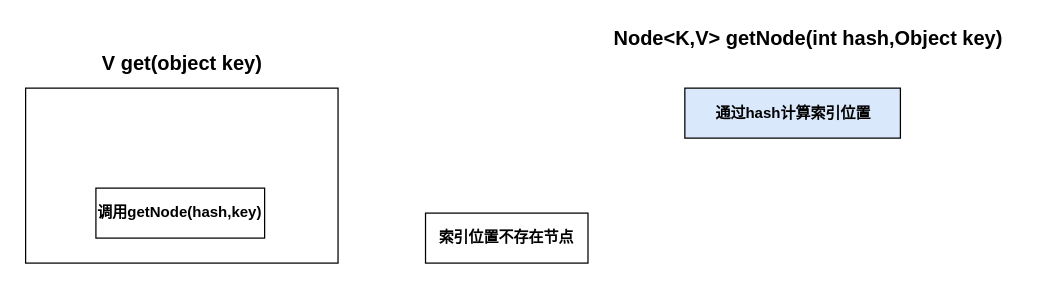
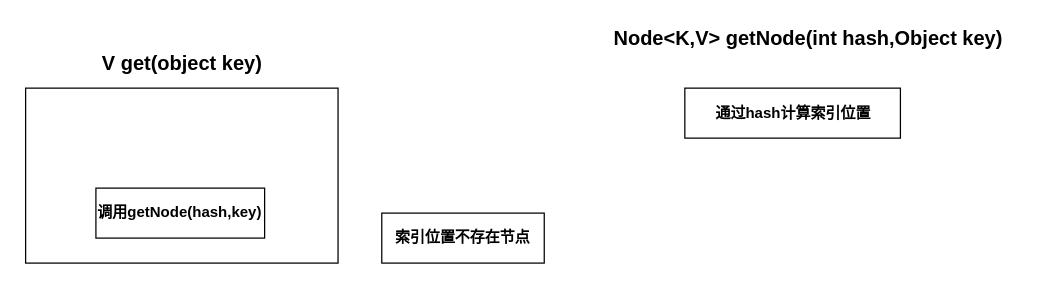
(793, 113) -> (793, 113)
(507, 238) -> (463, 238)
